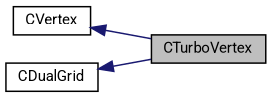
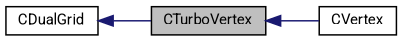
(128, 35) -> (300, 21)
